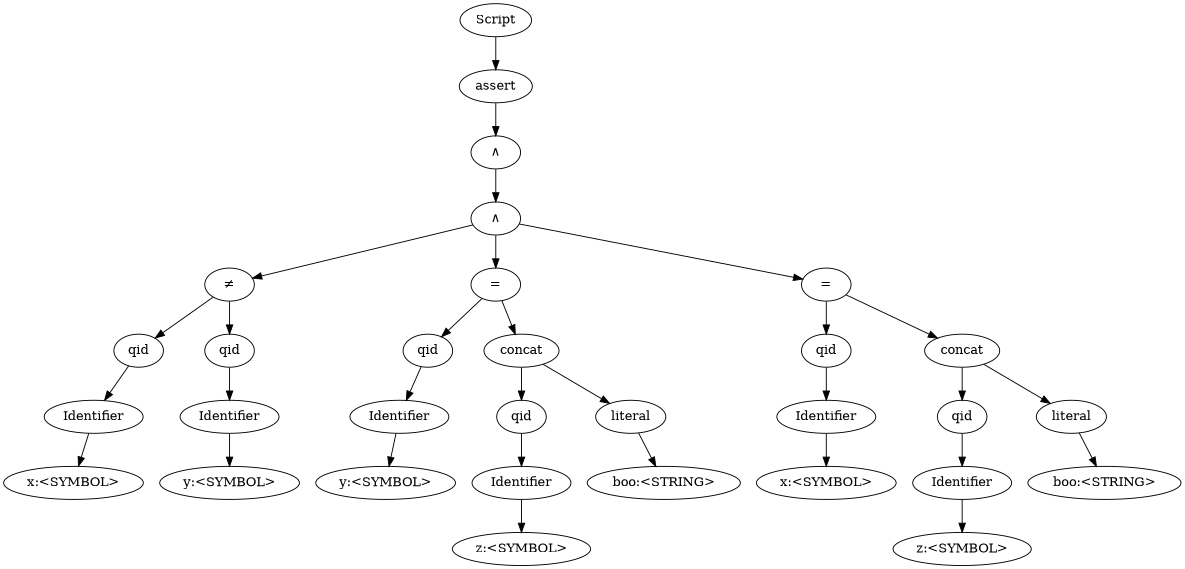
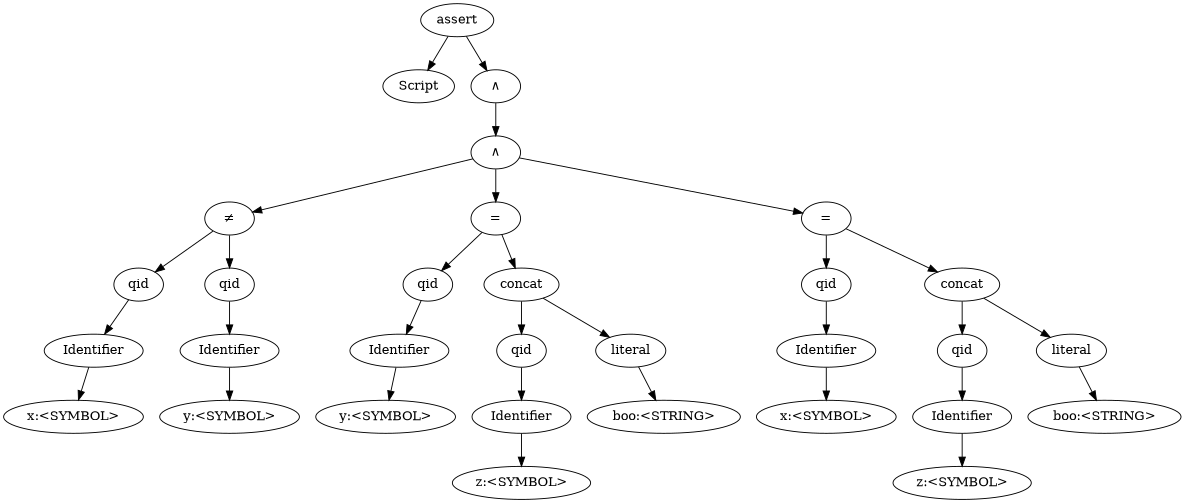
(496, 49) -> (440, 49)
